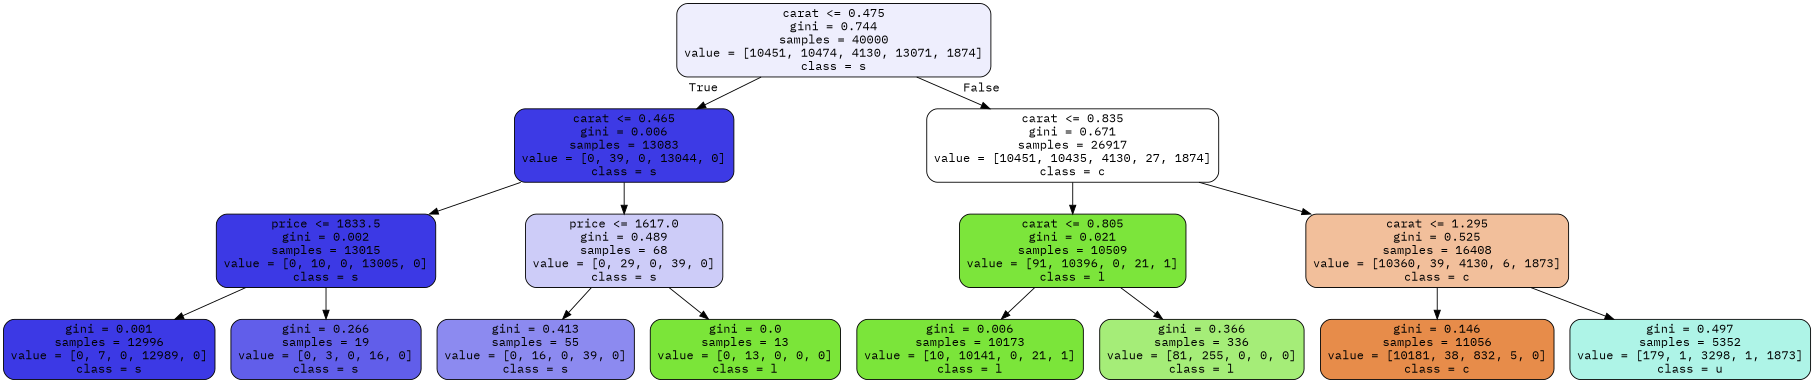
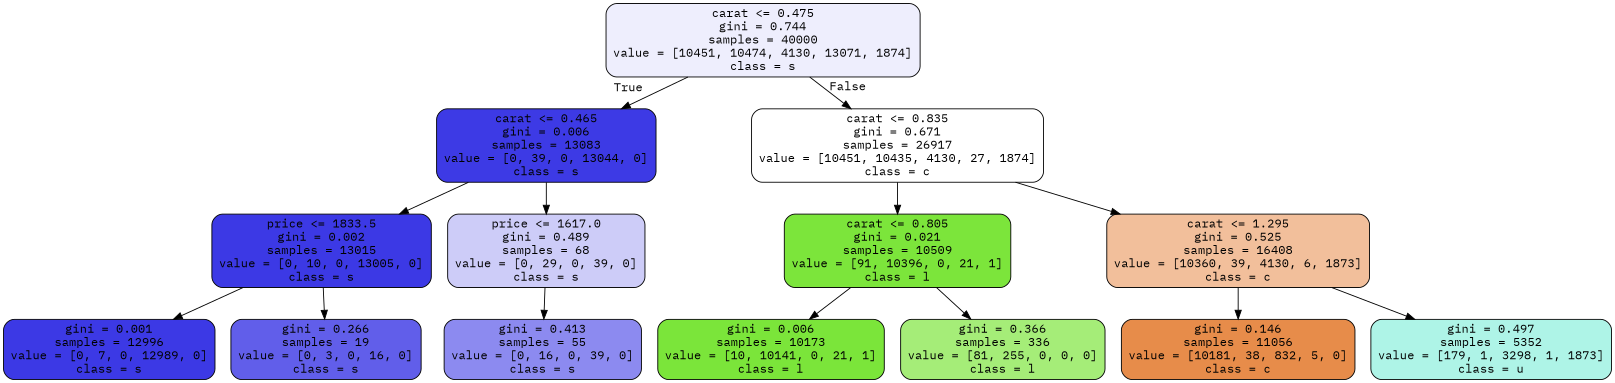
(745, 349) -> none
